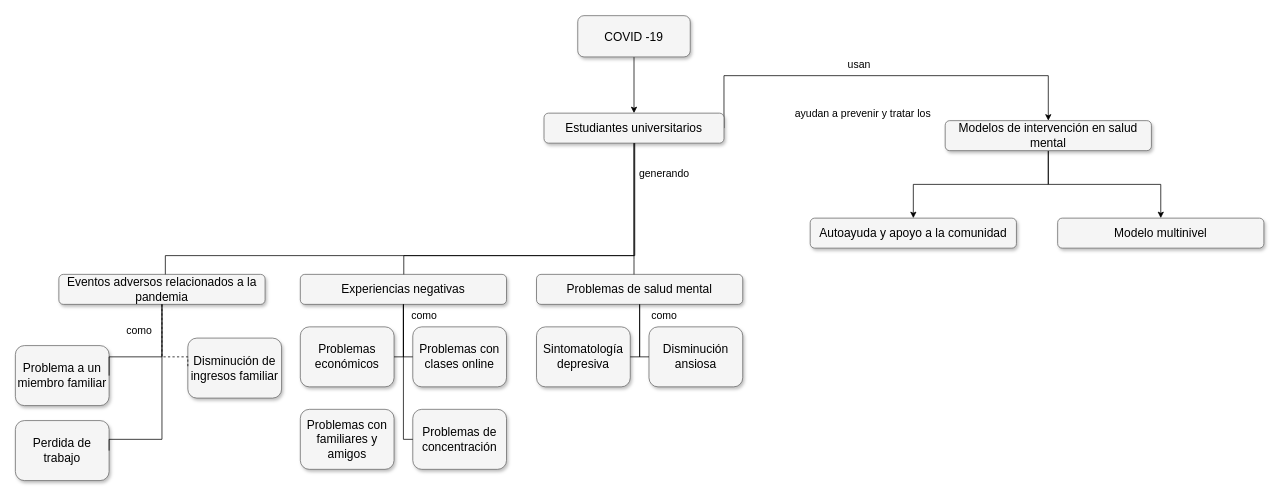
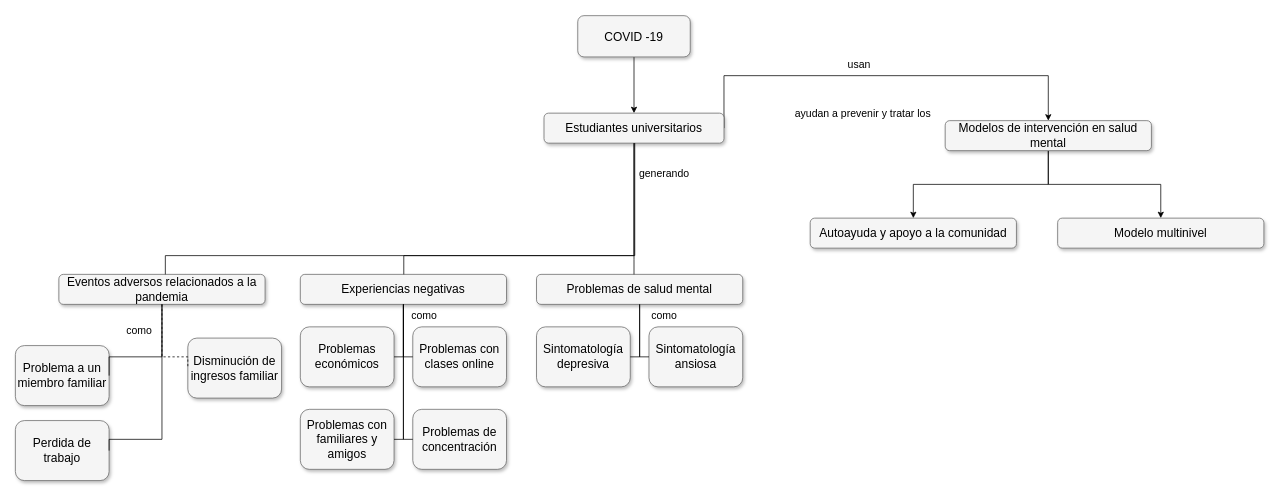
(696, 357) -> (696, 357)
none -> (398, 439)
